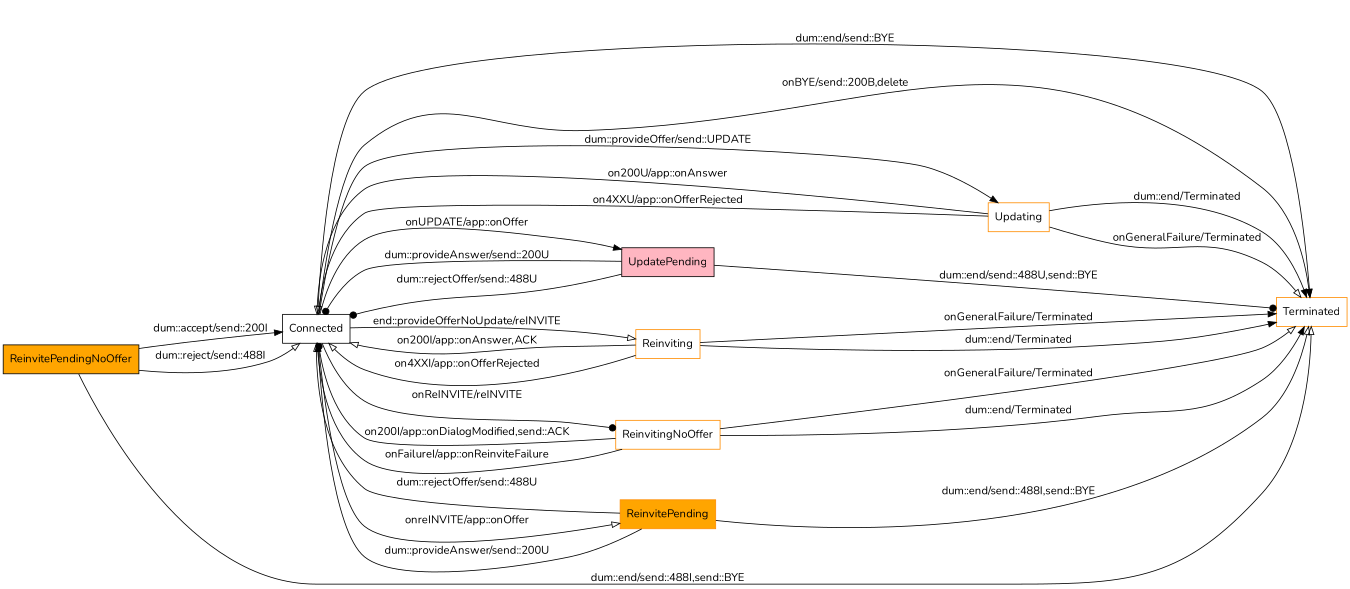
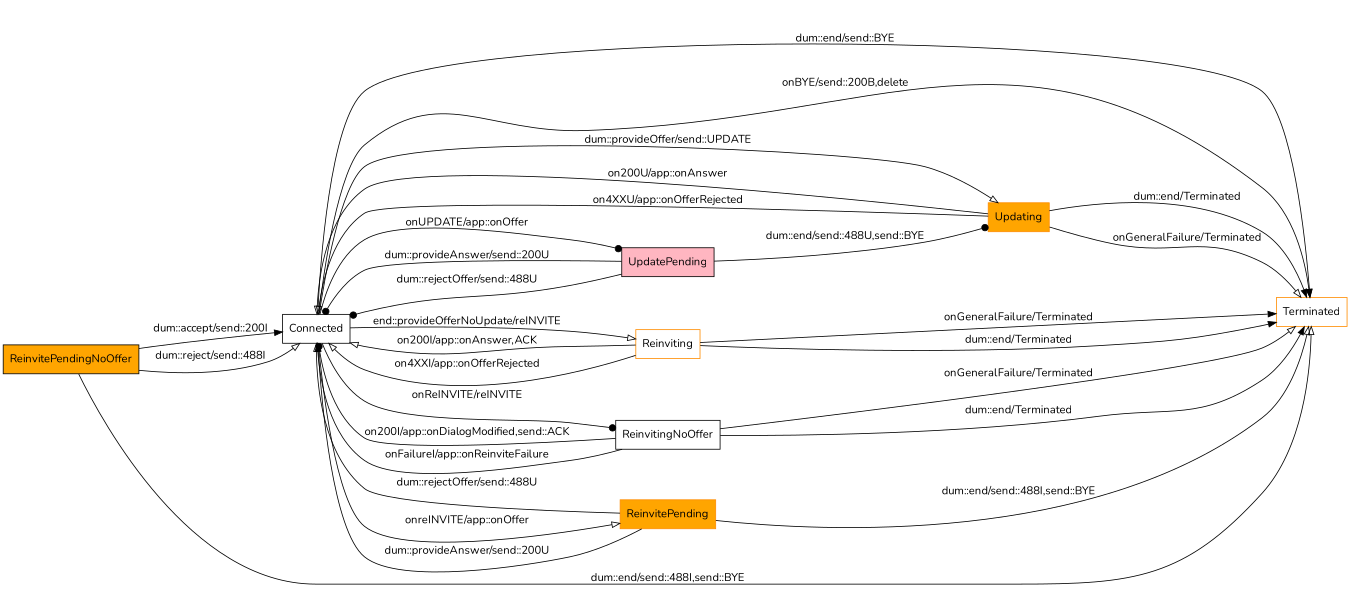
(603, 146) -> (603, 146)
(1019, 217) -> (1019, 217)
(445, 228) -> (445, 228)
(992, 285) -> (849, 252)
(668, 435) -> (668, 435)
